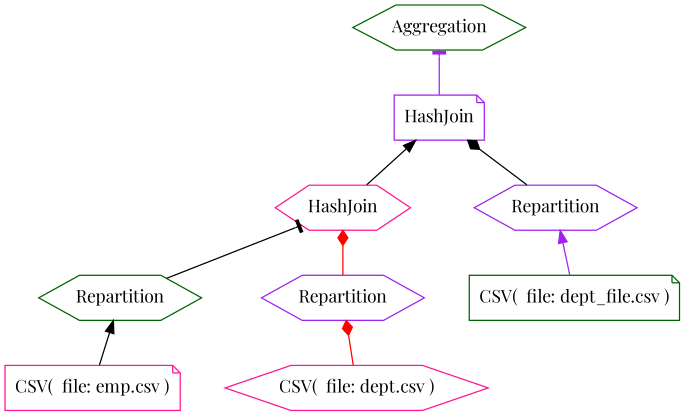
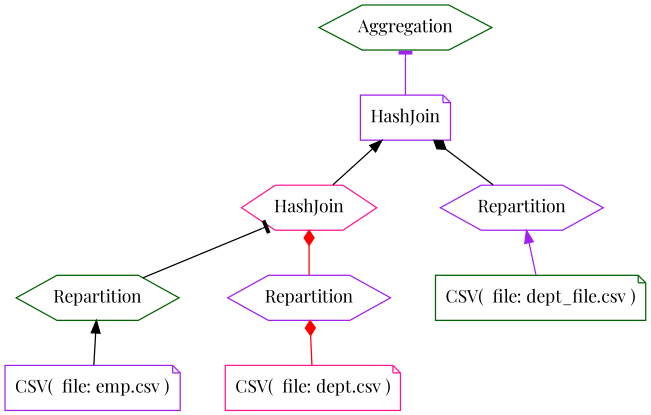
(93, 388) -> (93, 388)
(357, 388) -> (313, 388)
